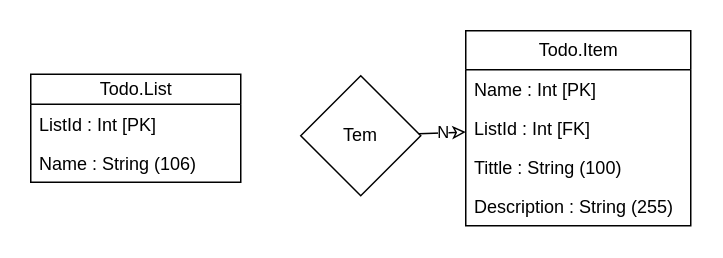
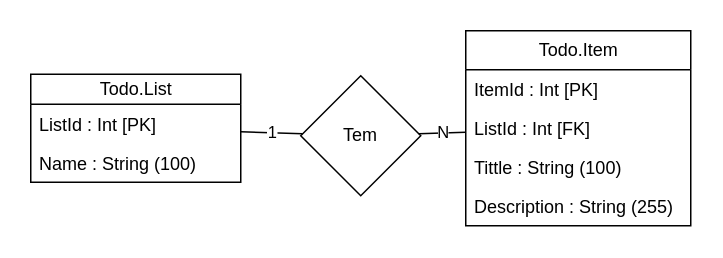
(541, 91) -> (551, 91)
none -> (271, 133)
(454, 133) -> (458, 132)
(124, 165) -> (124, 165)
